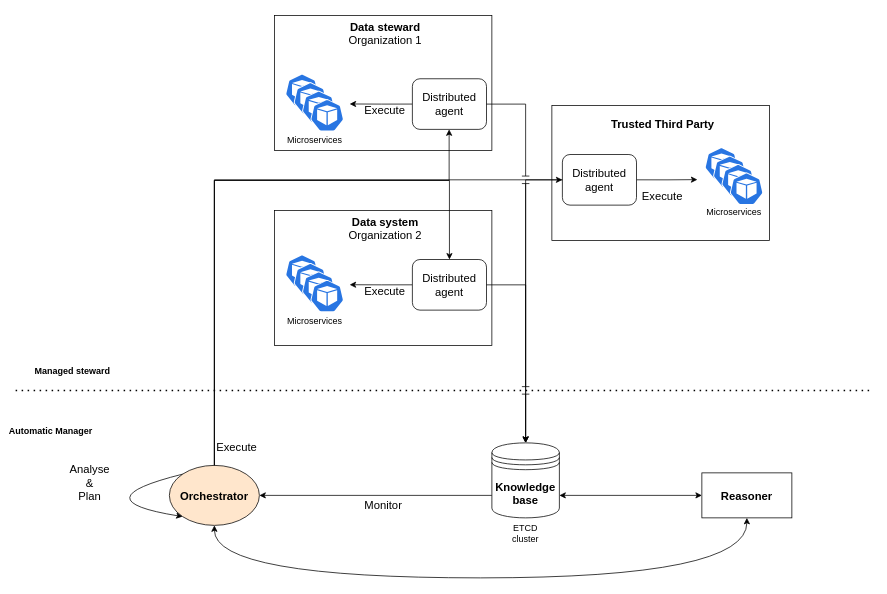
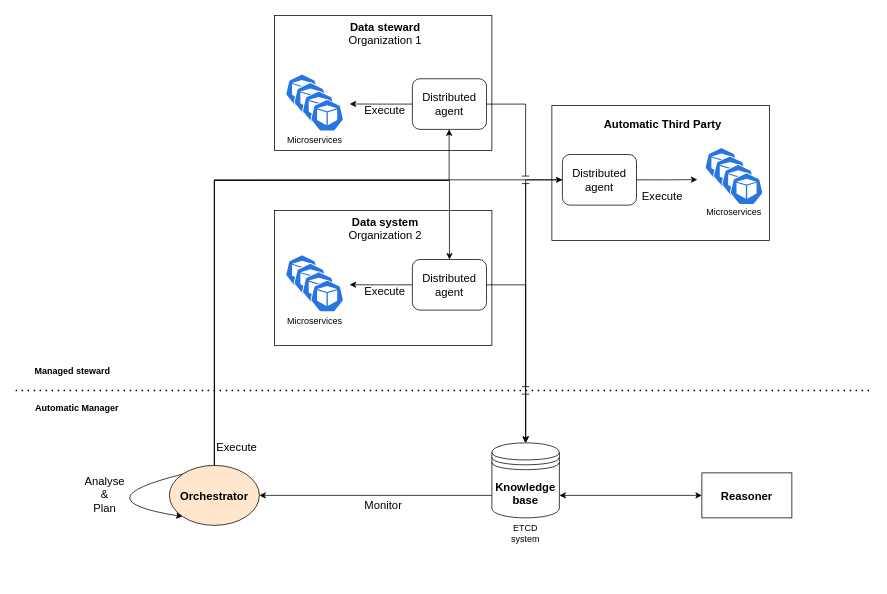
(663, 123) -> (663, 123)
(51, 431) -> (77, 408)
(90, 483) -> (105, 494)
(525, 534) -> (525, 534)
(337, 573) -> none
